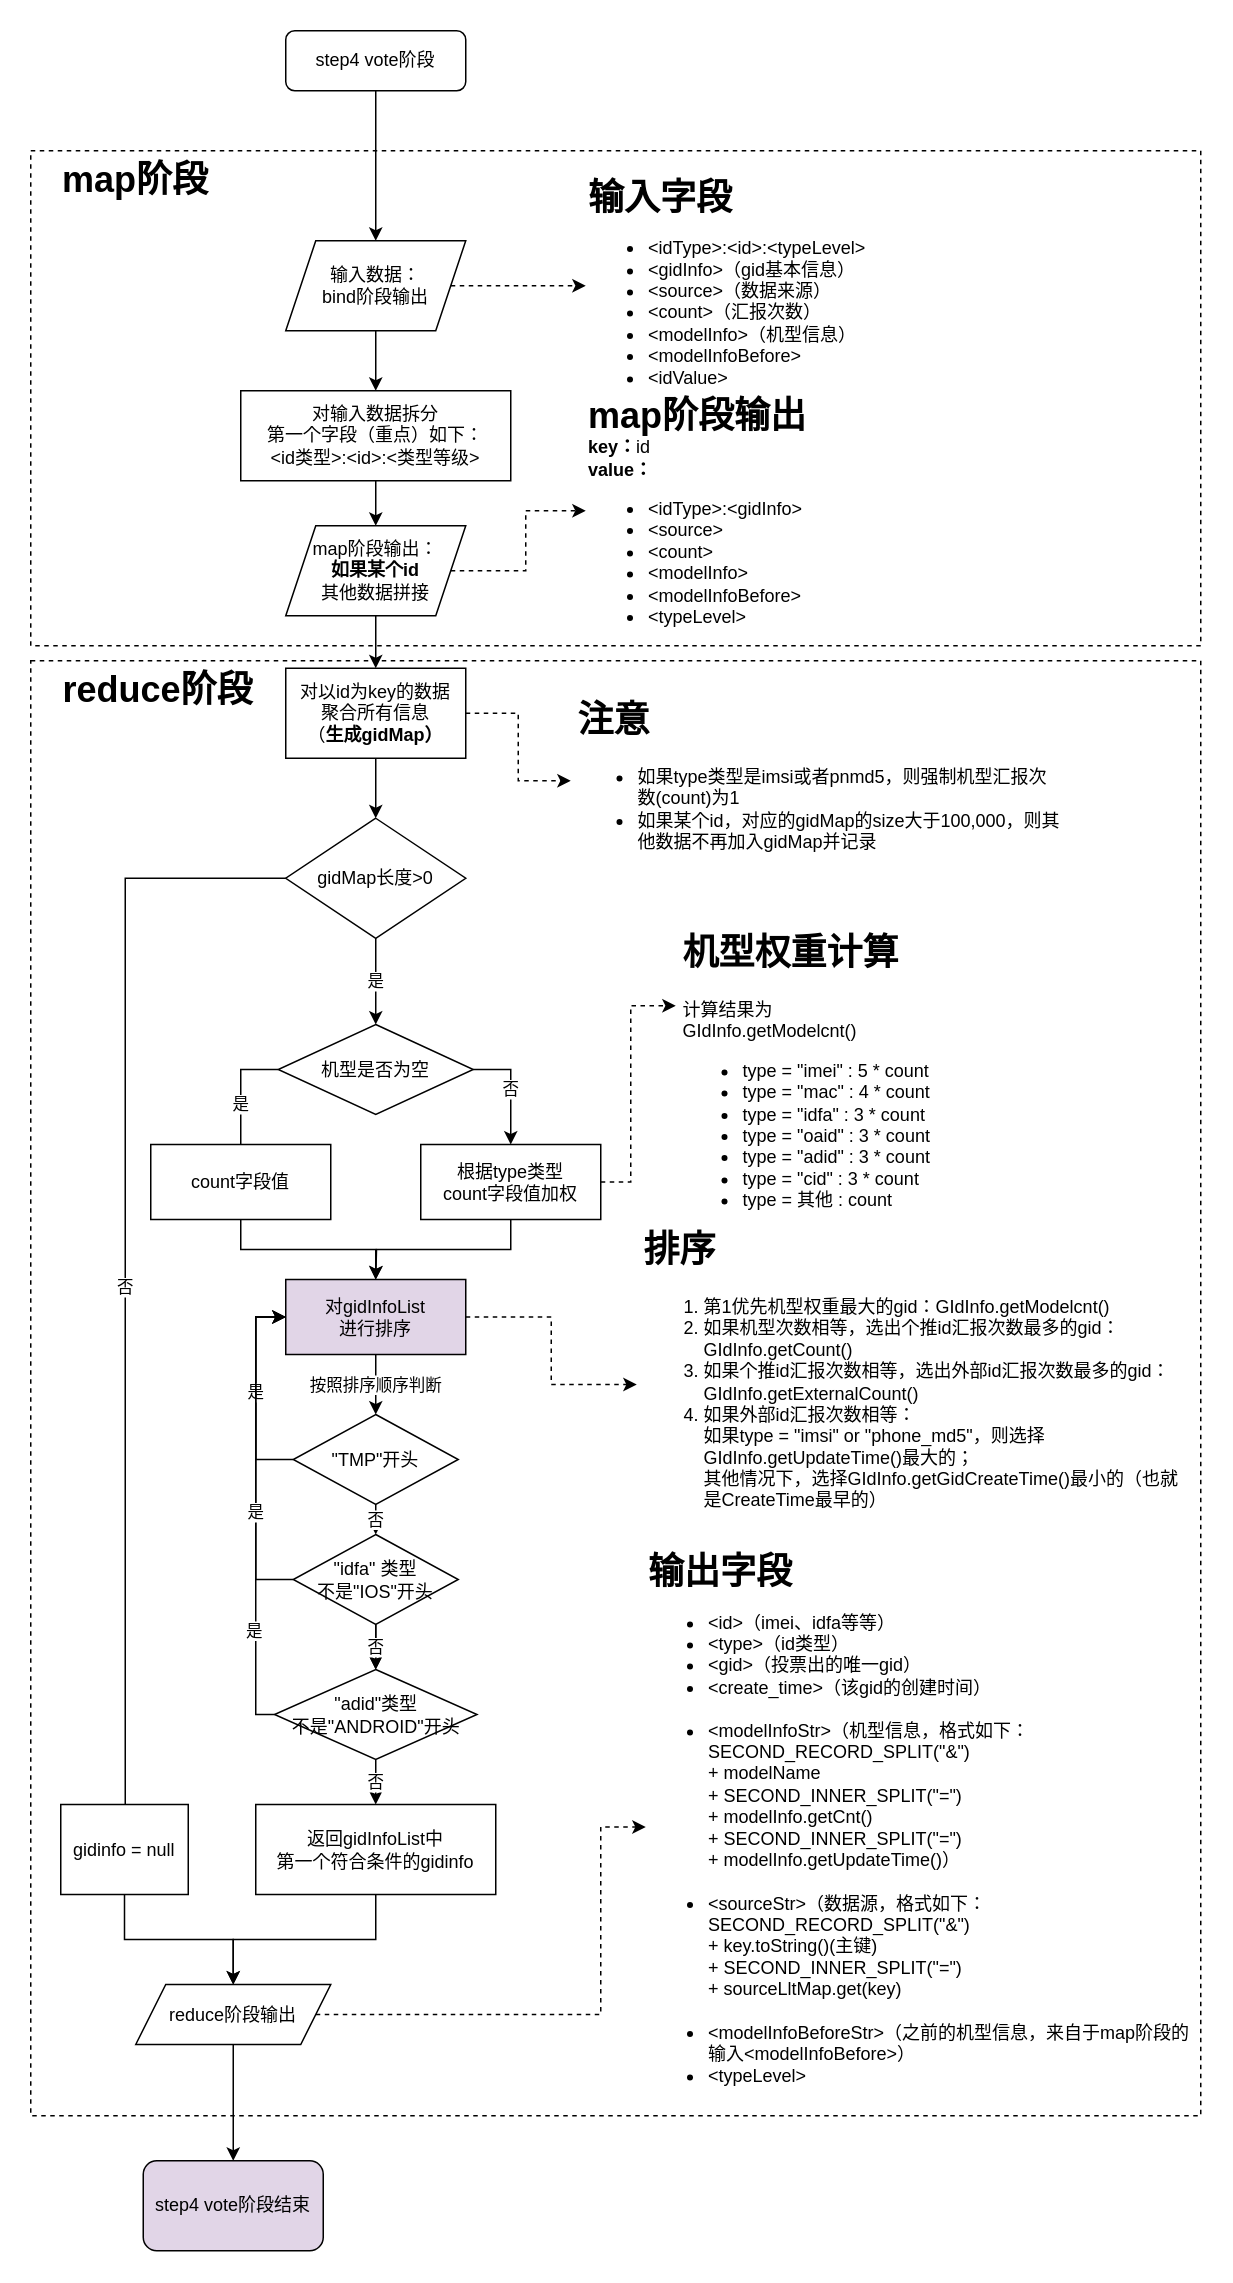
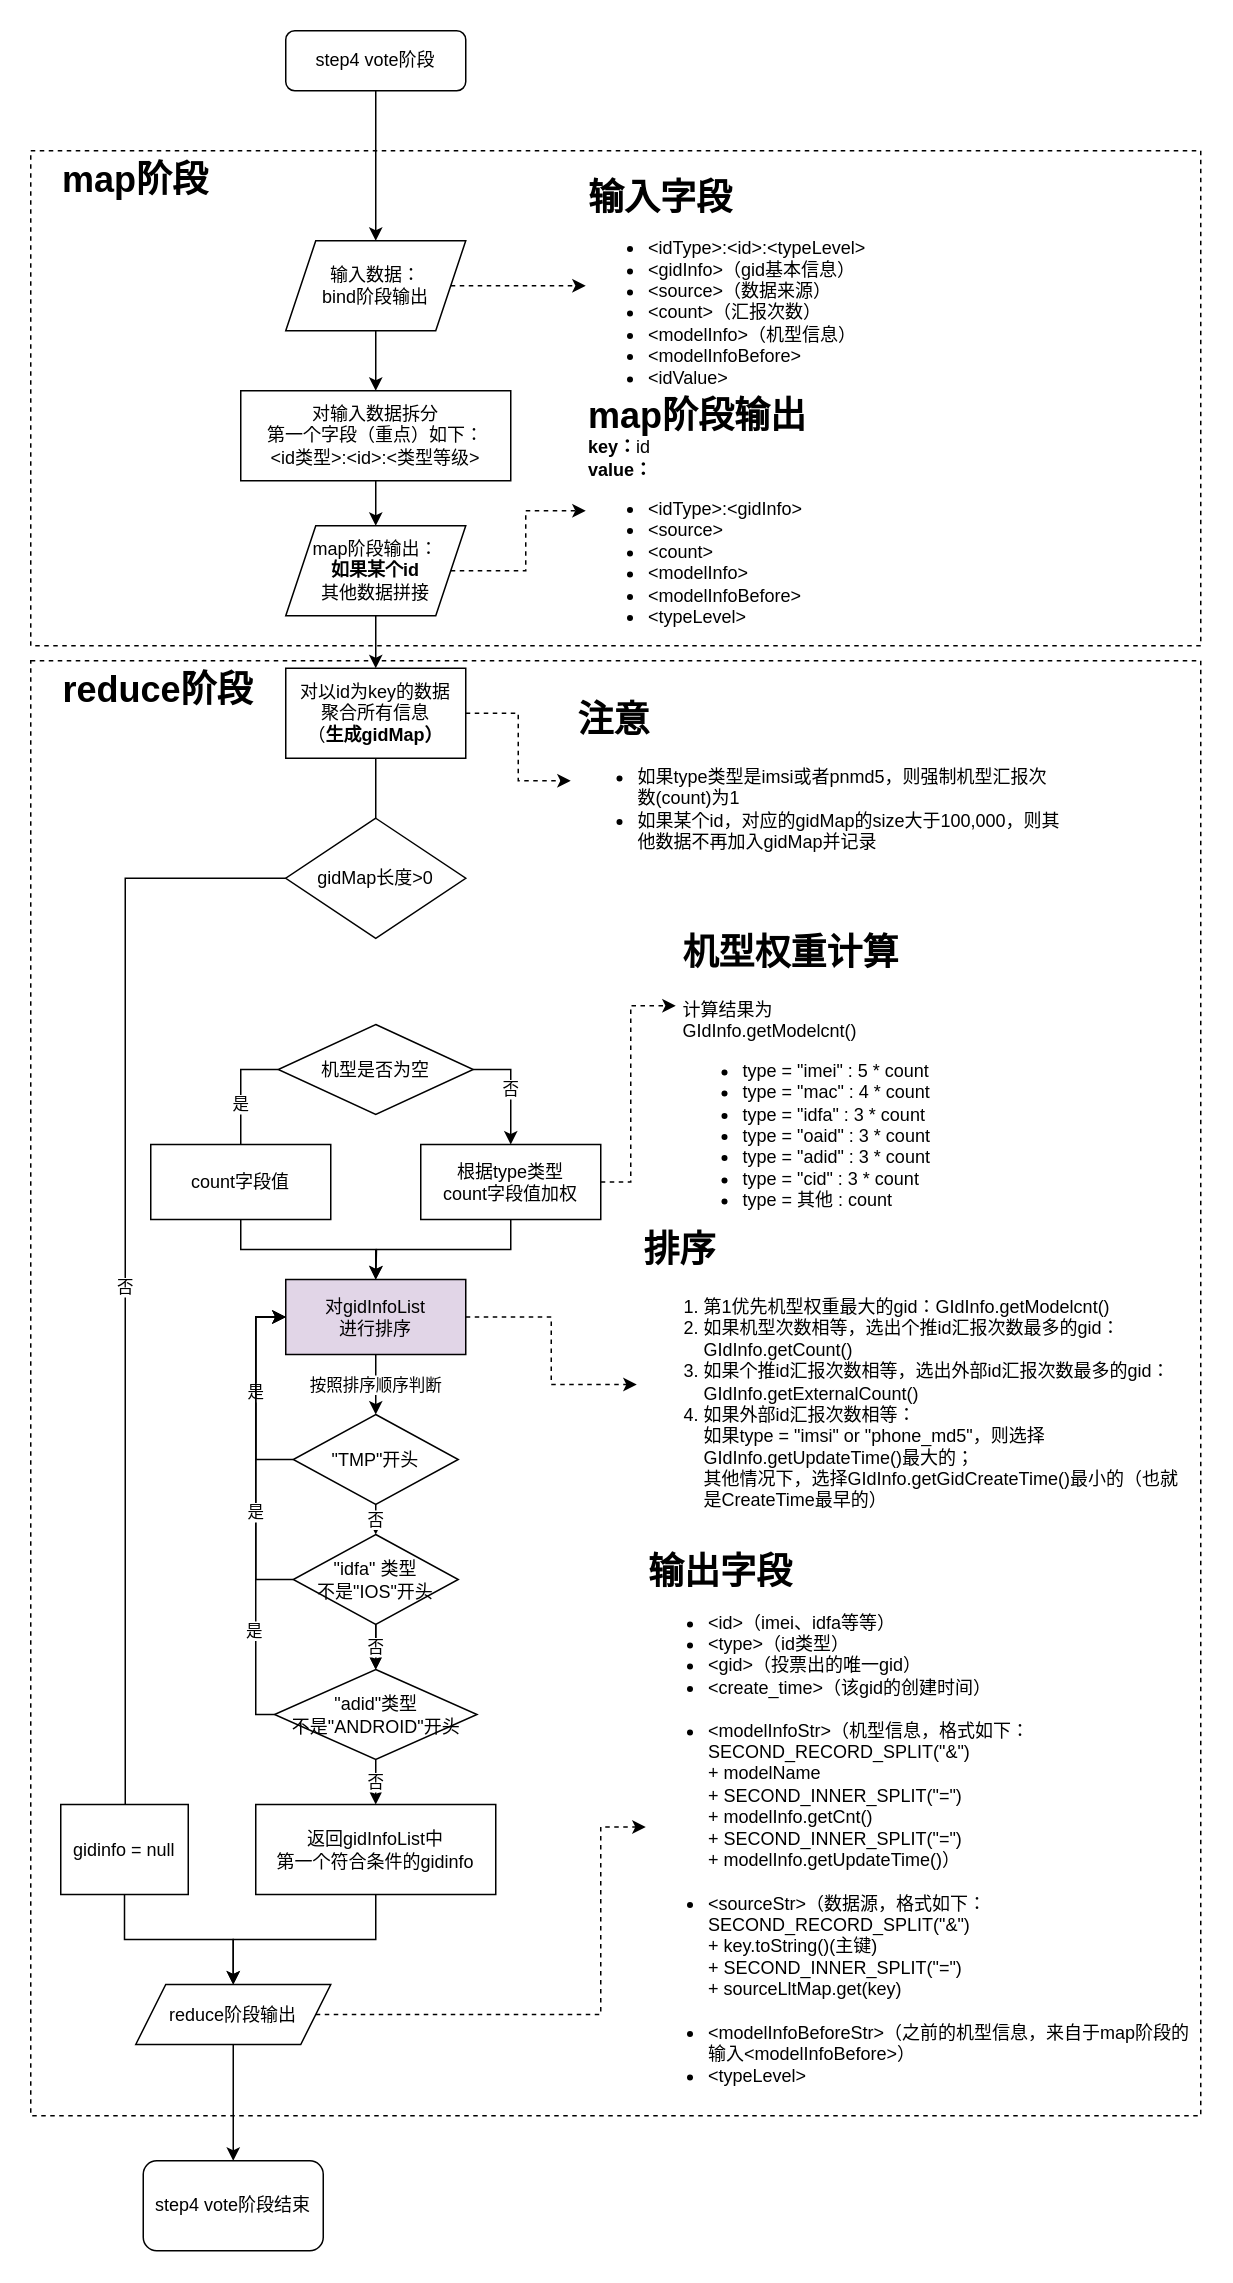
(376, 807) -> (376, 811)
(376, 977) -> none
(233, 2206) -> (233, 2206)
